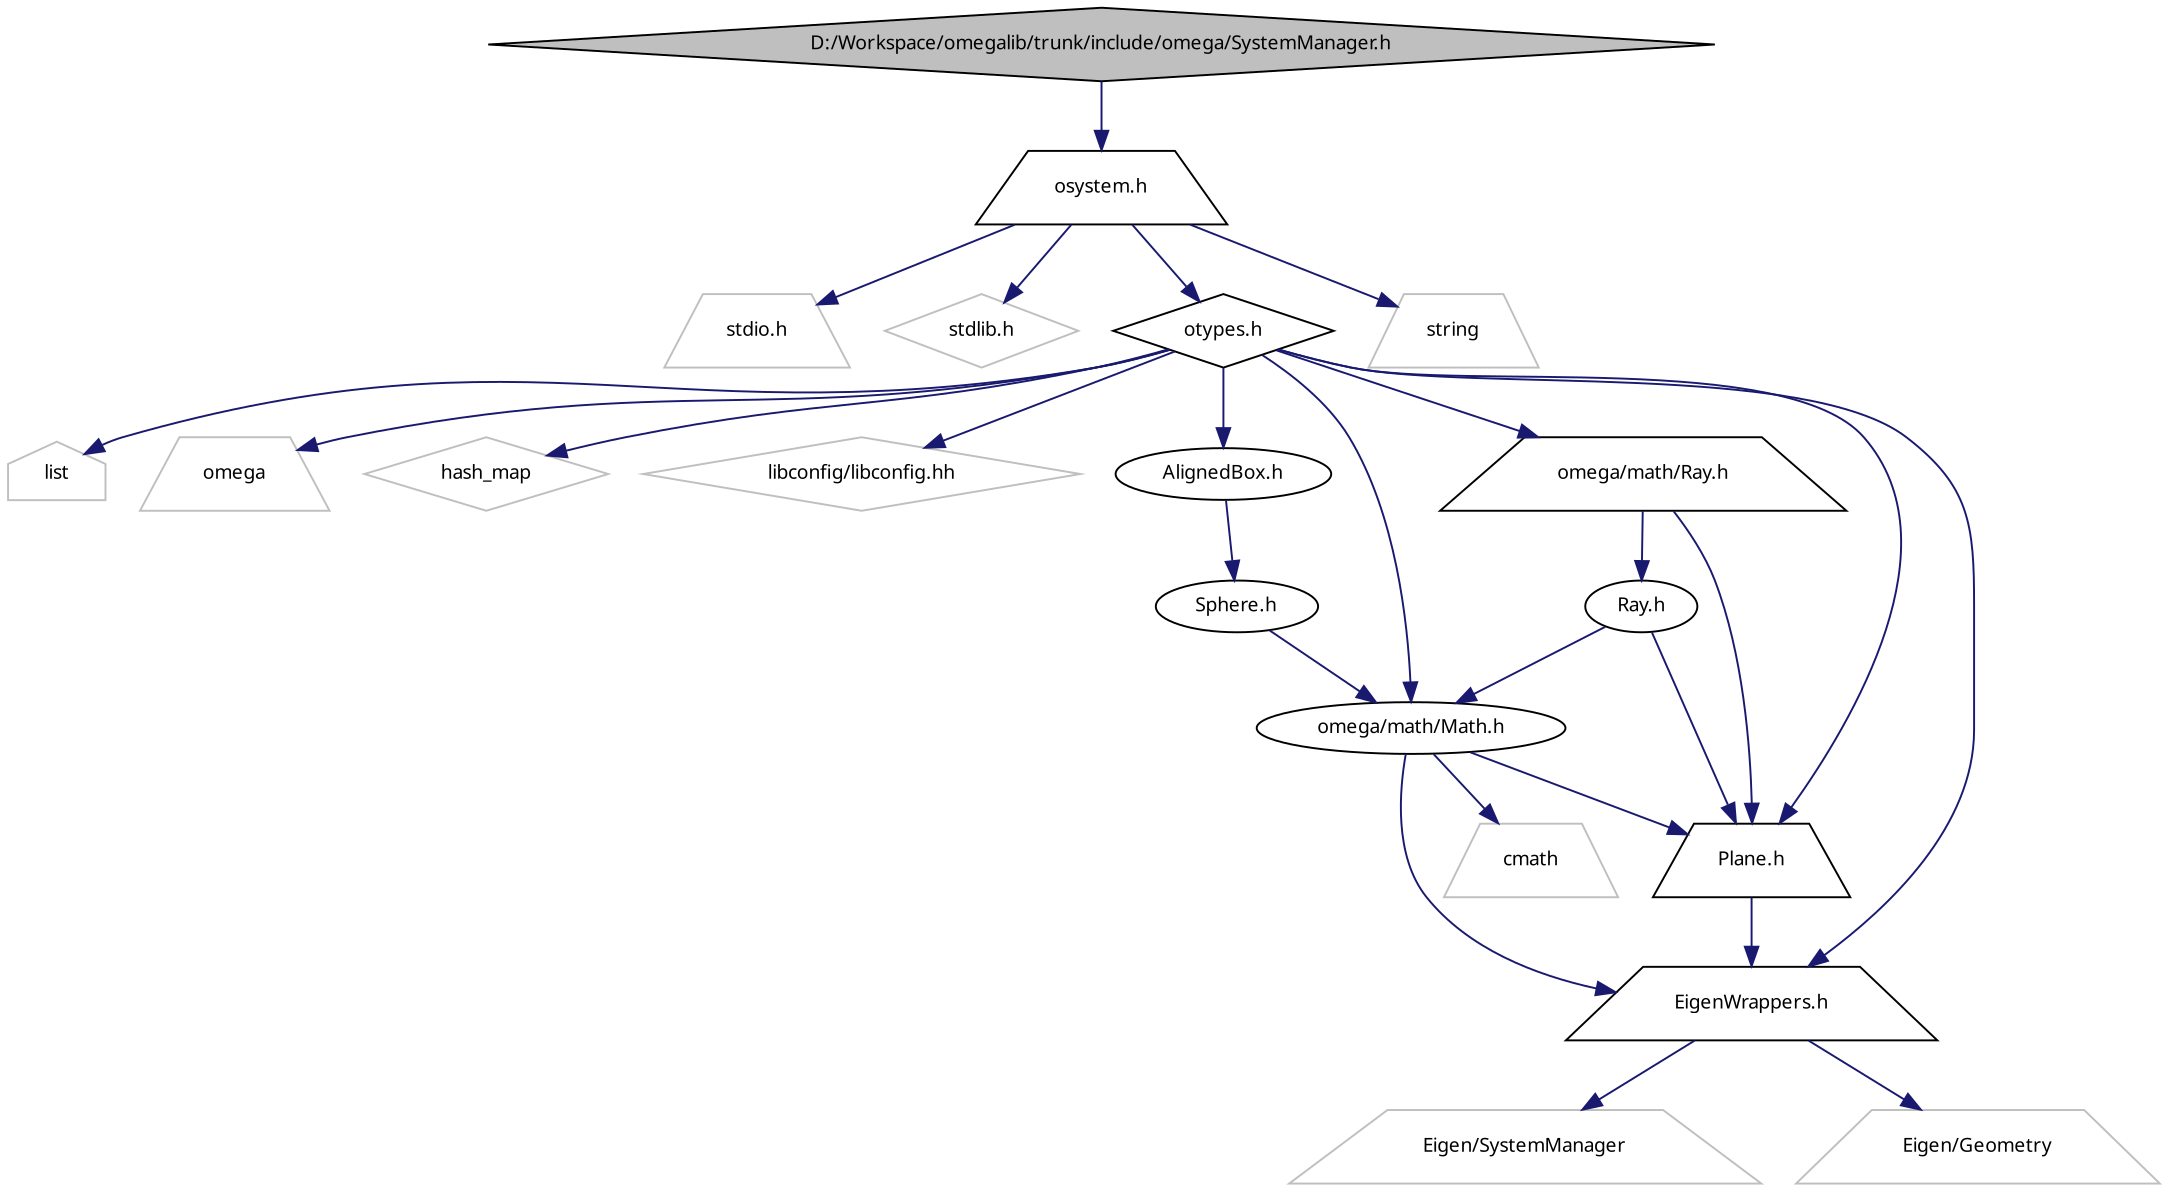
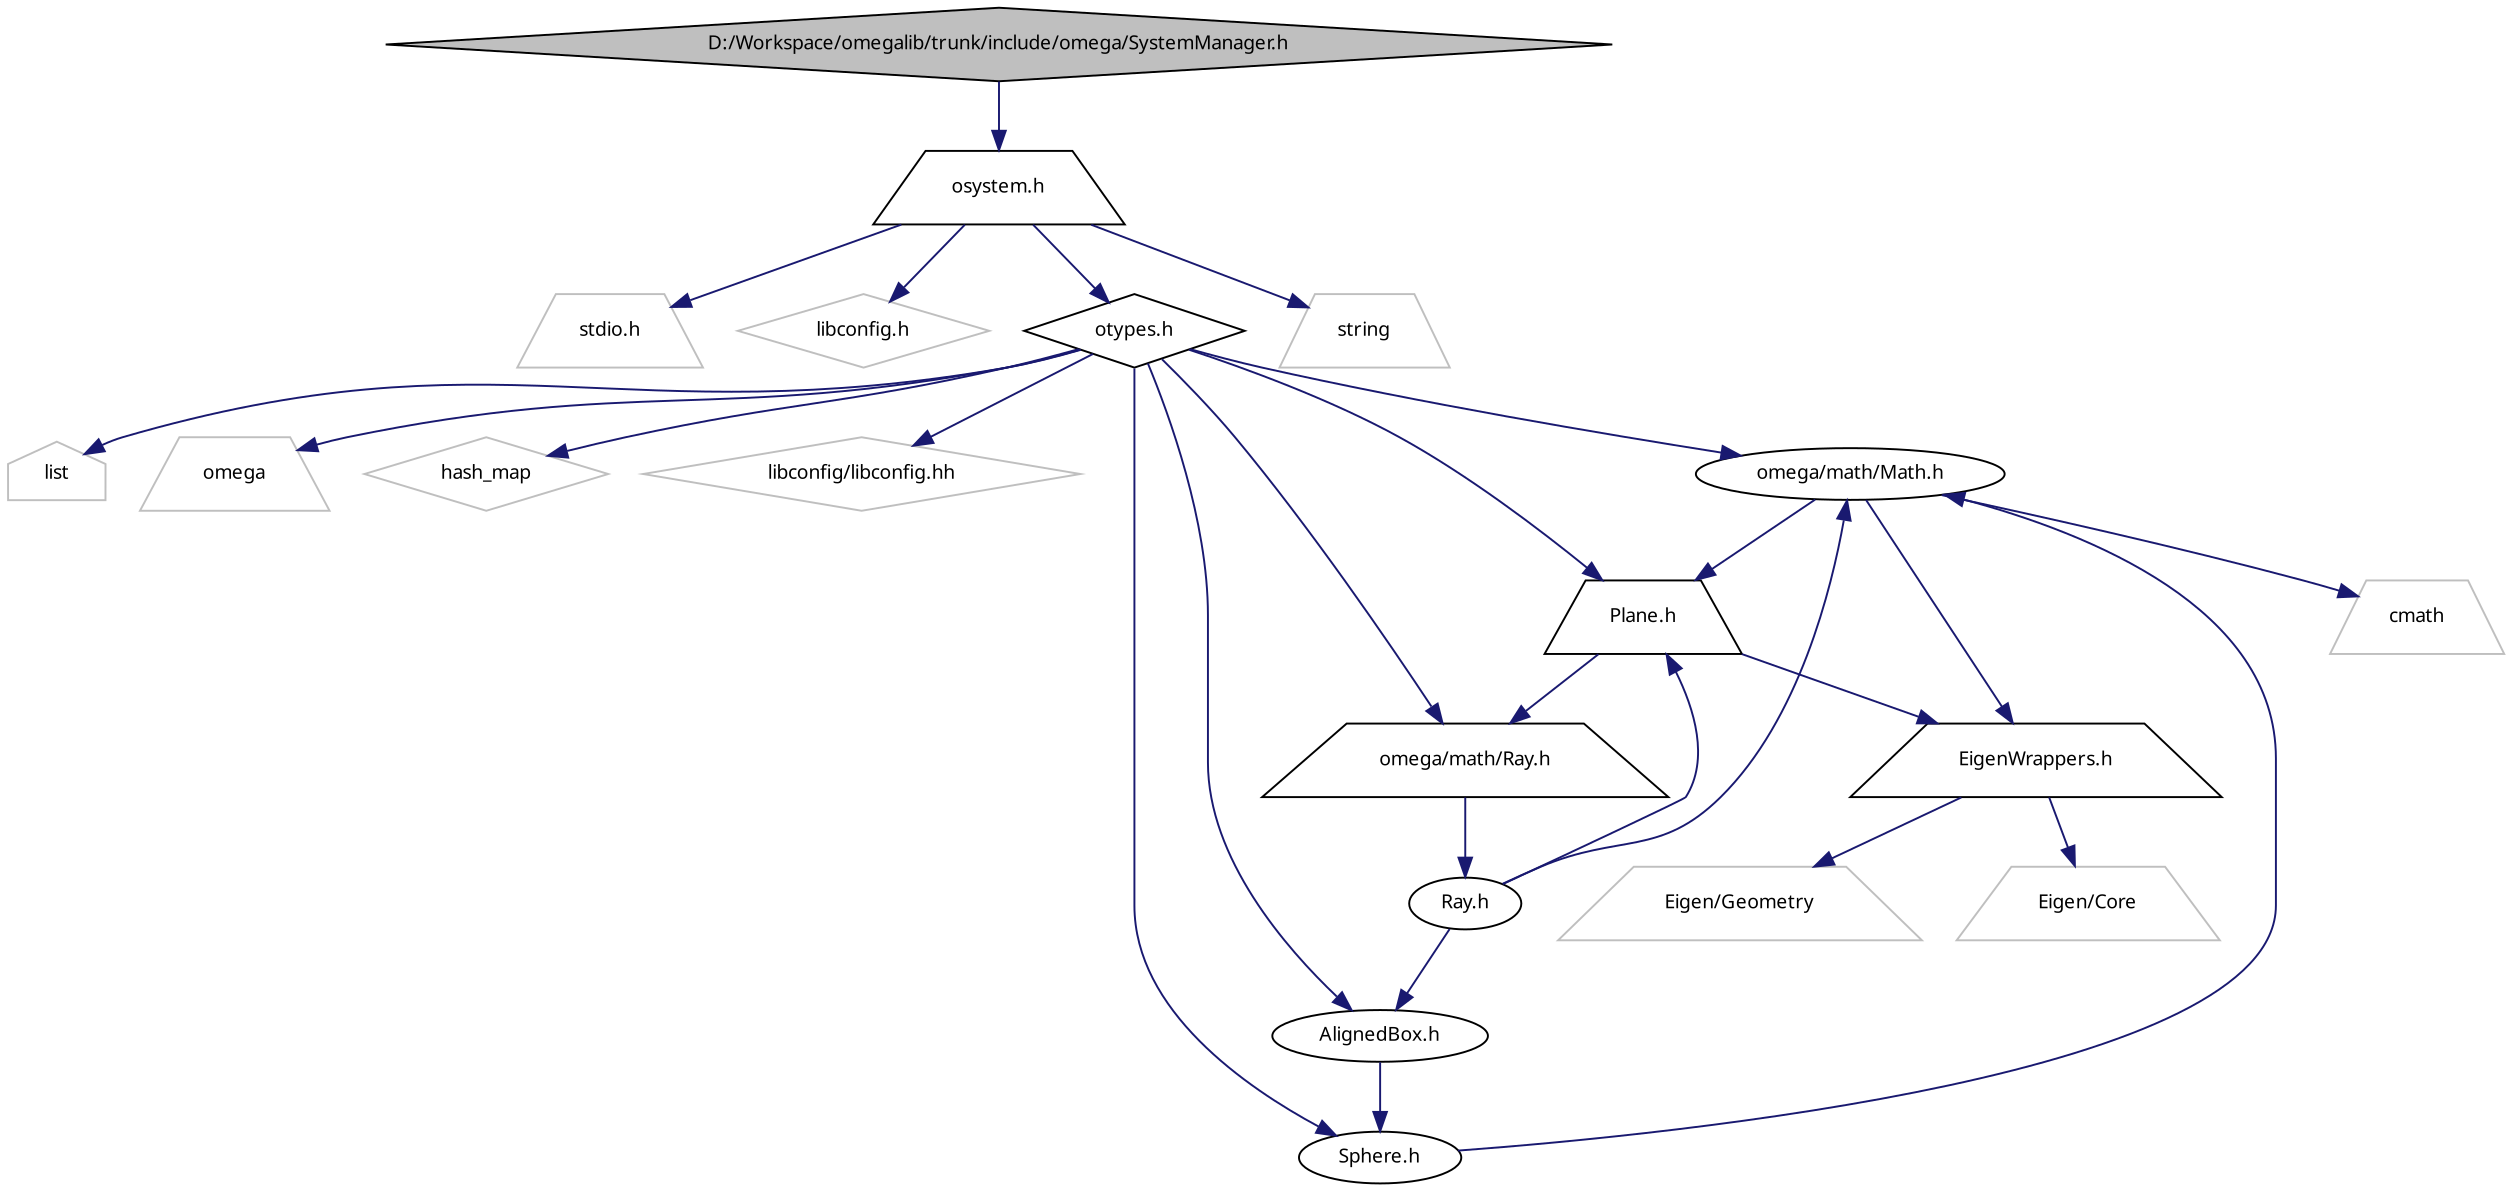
(982, 331) -> (864, 331)
(1887, 427) -> (1134, 788)
(1735, 651) -> (1562, 683)
none -> (1428, 961)
(1525, 1147) -> (2088, 904)
